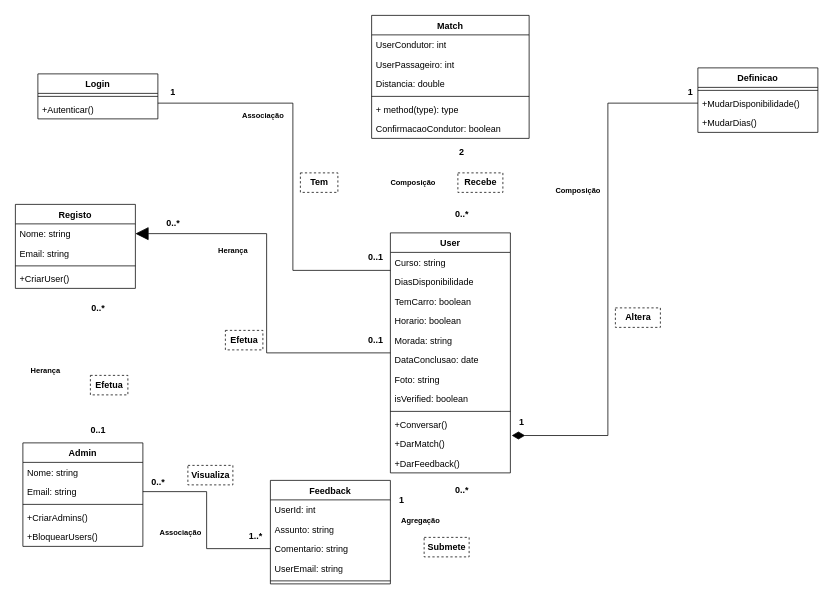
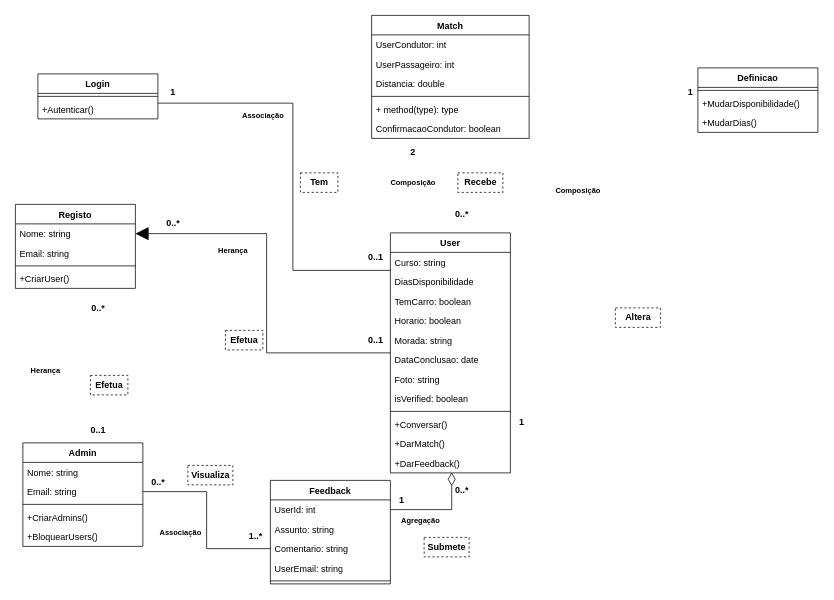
(462, 153) -> (413, 153)
(568, 436) -> none
none -> (434, 510)
